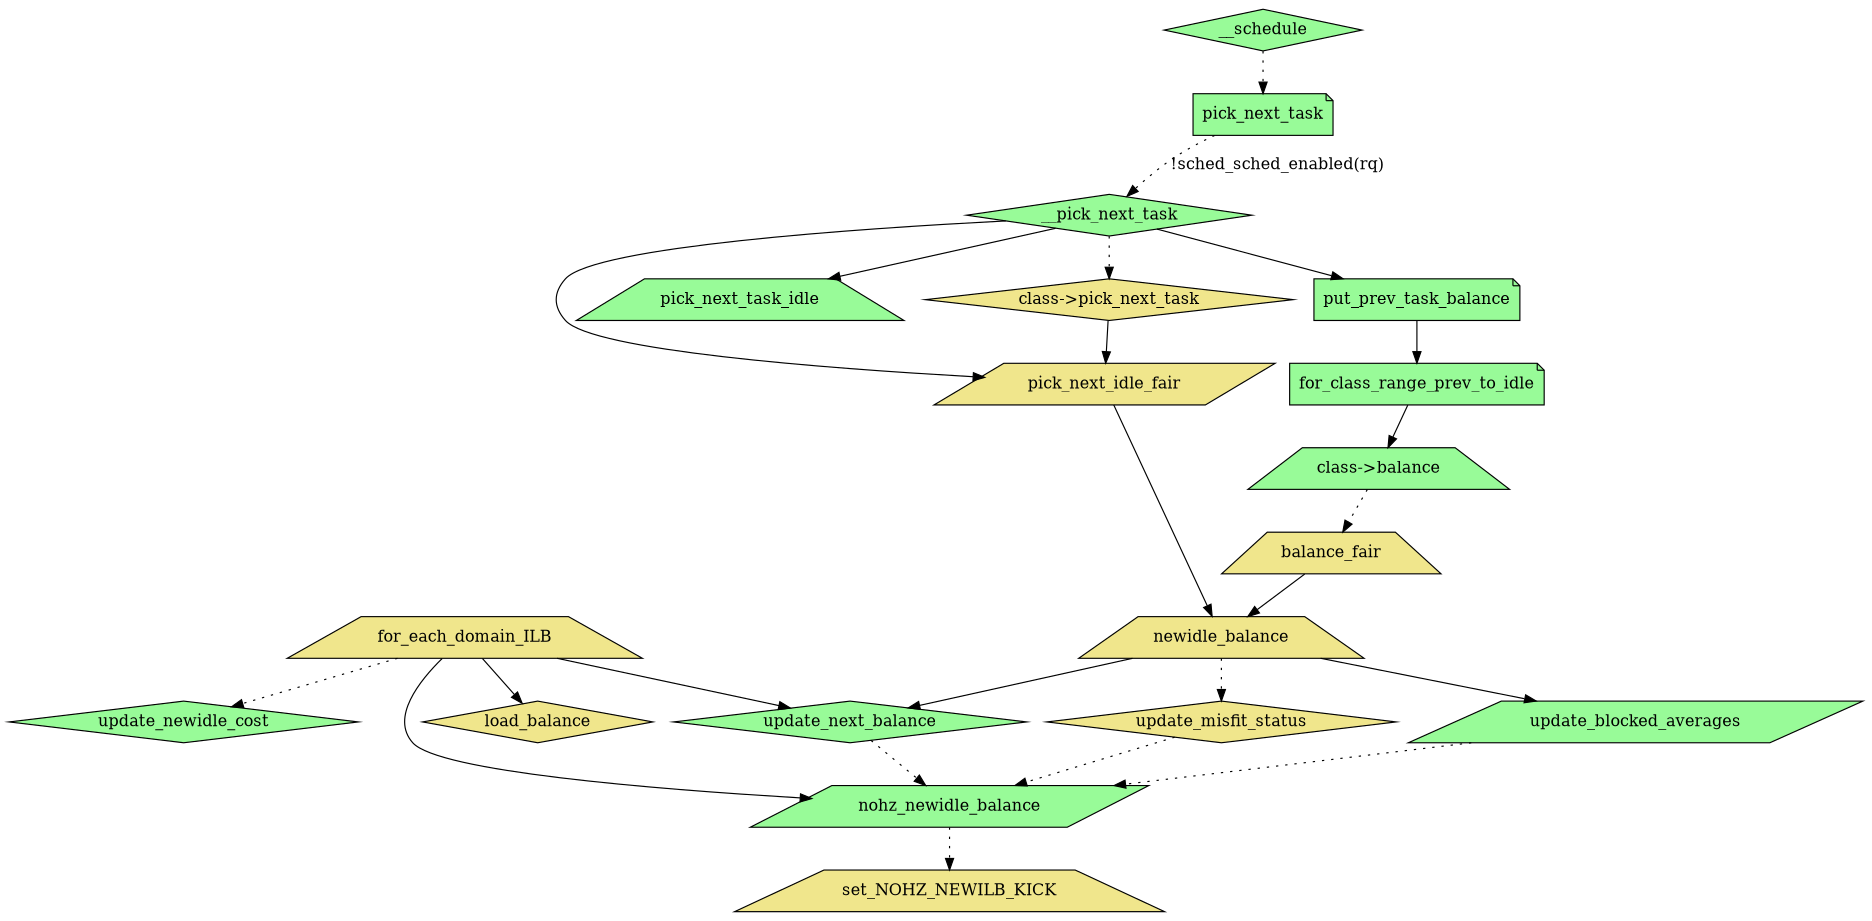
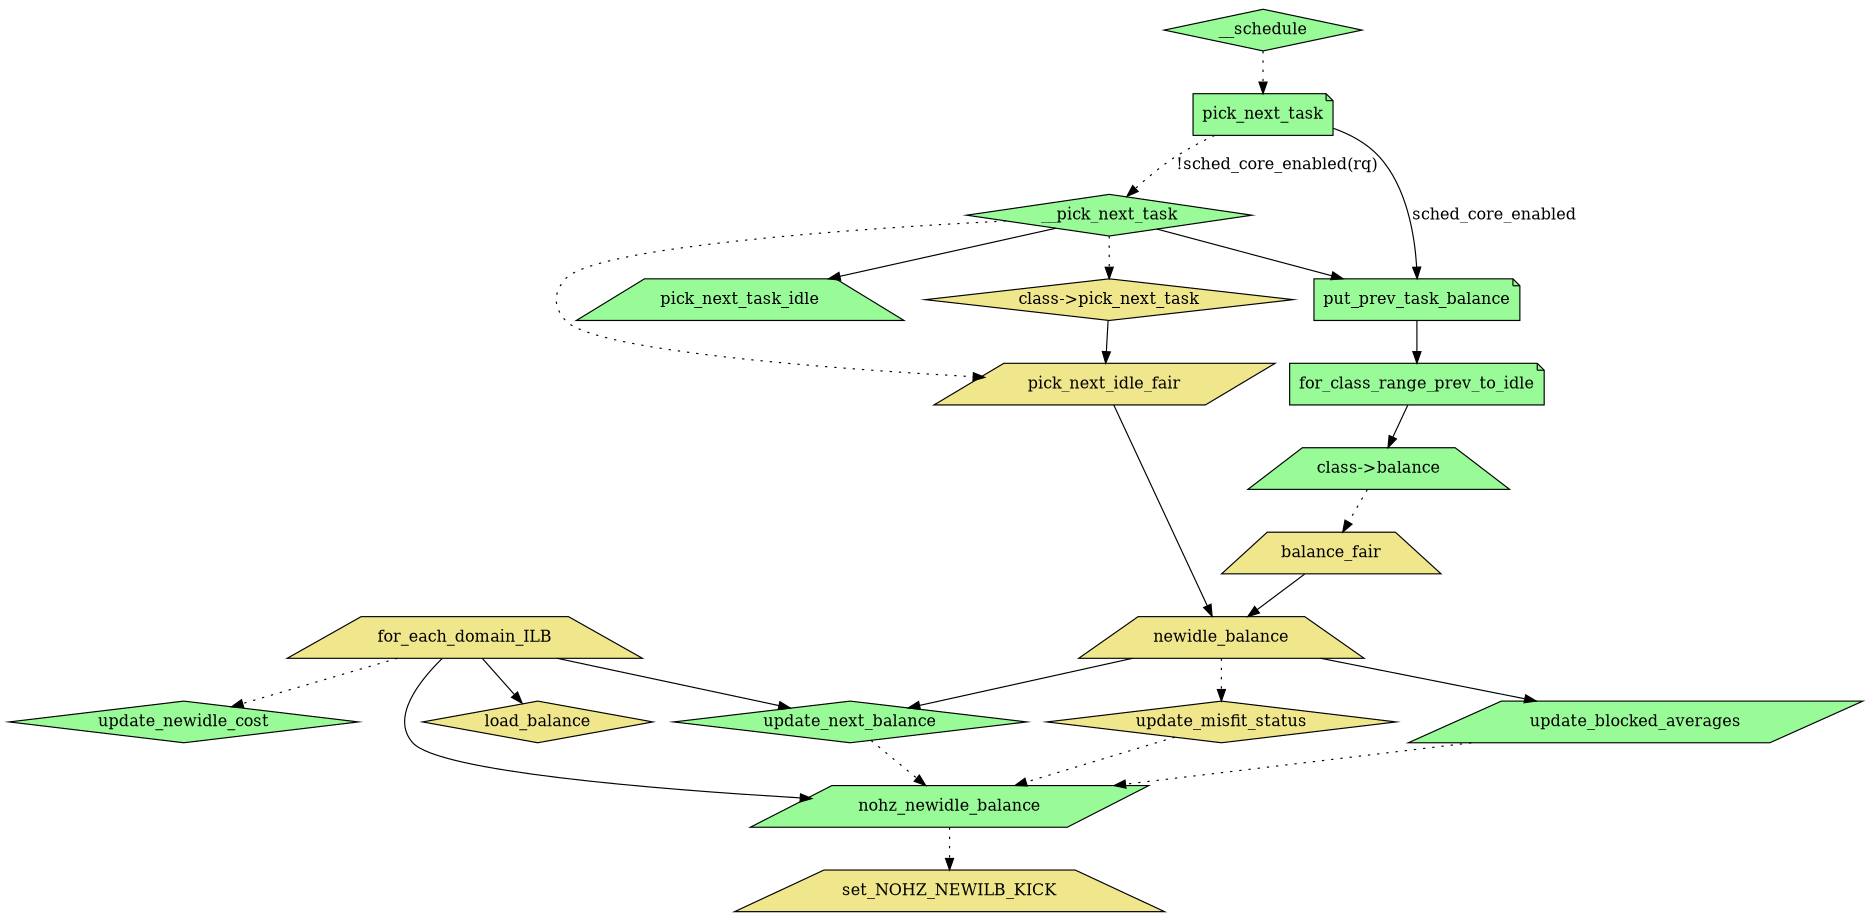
(1277, 165) -> (1277, 165)
none -> (1397, 183)
(561, 284) -> (561, 284)
